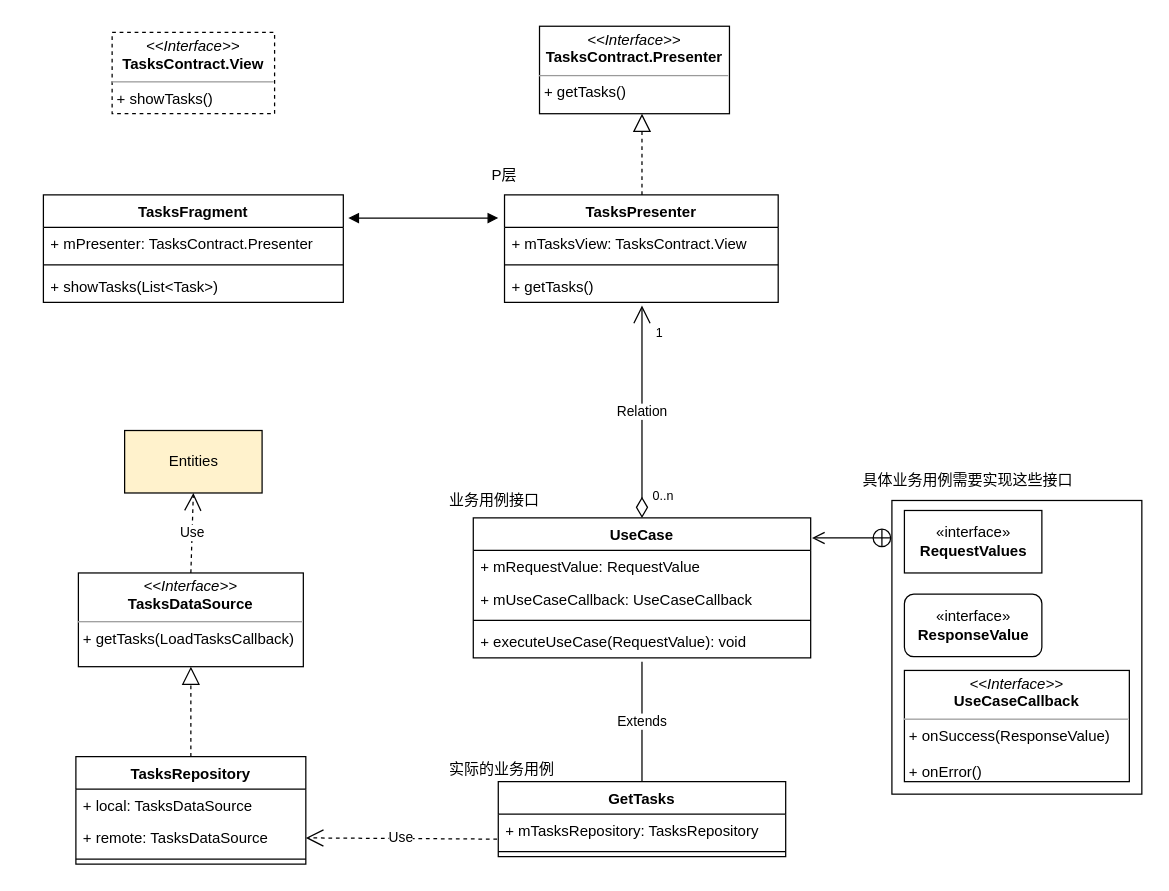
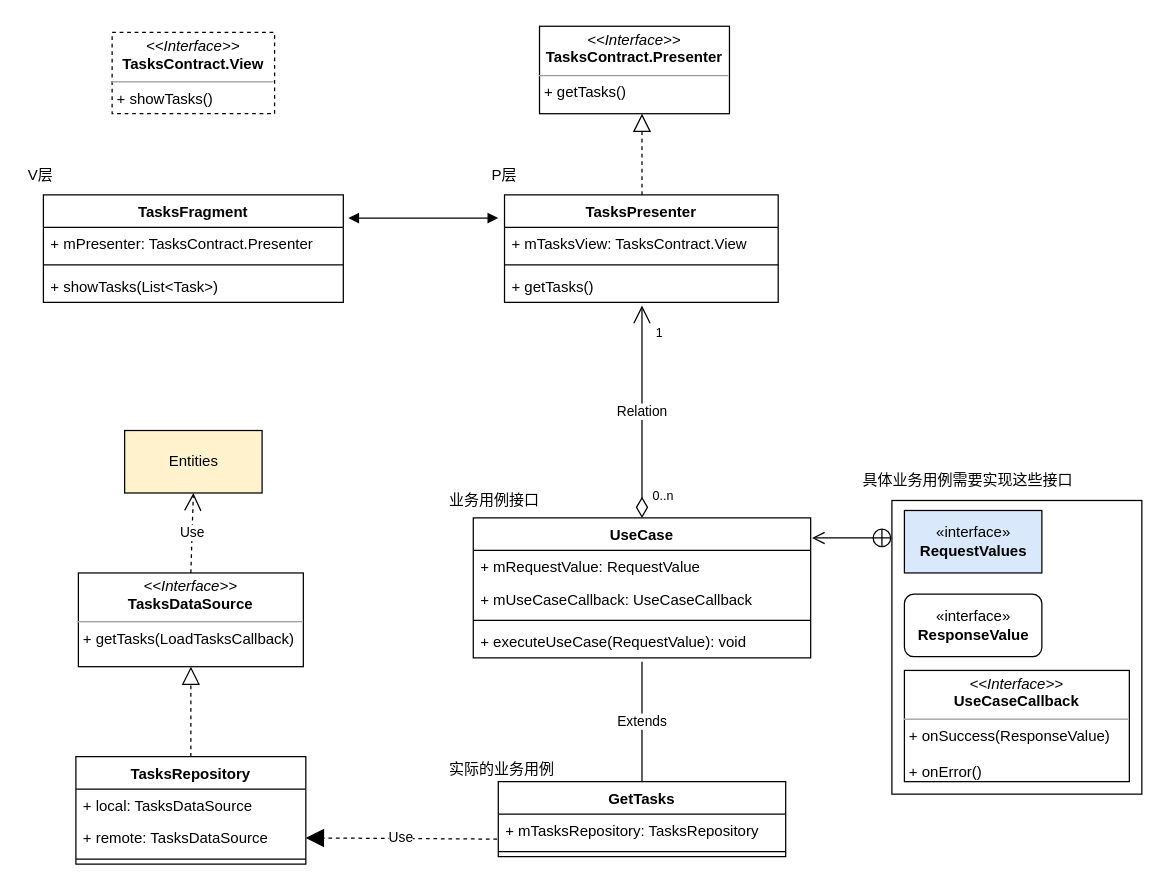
none -> (51, 176)
(973, 542) -> (973, 542)
(317, 838) -> (324, 838)
